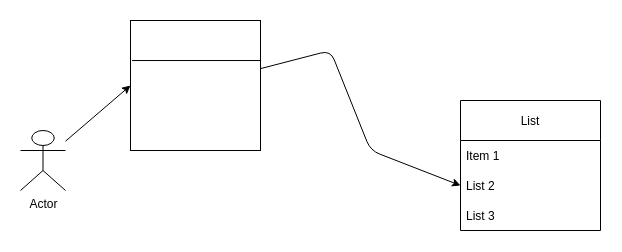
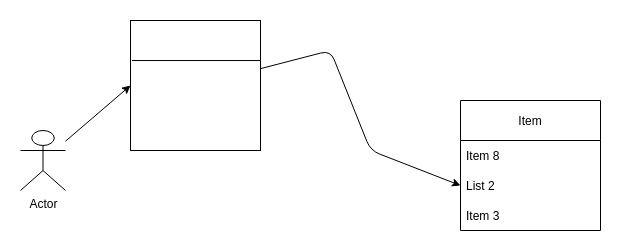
(530, 121) -> (530, 121)
(485, 156) -> (485, 156)
(483, 216) -> (485, 216)
